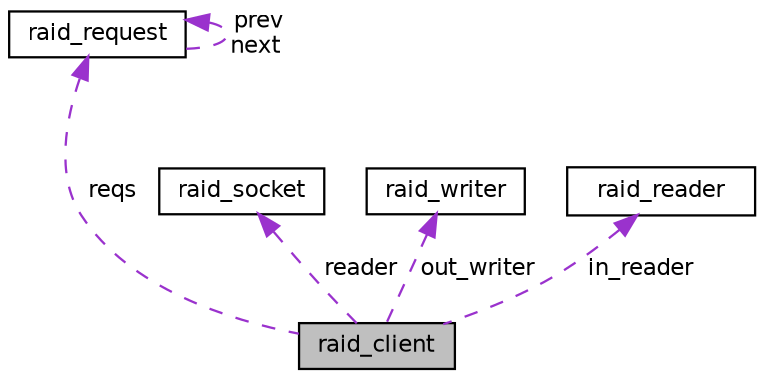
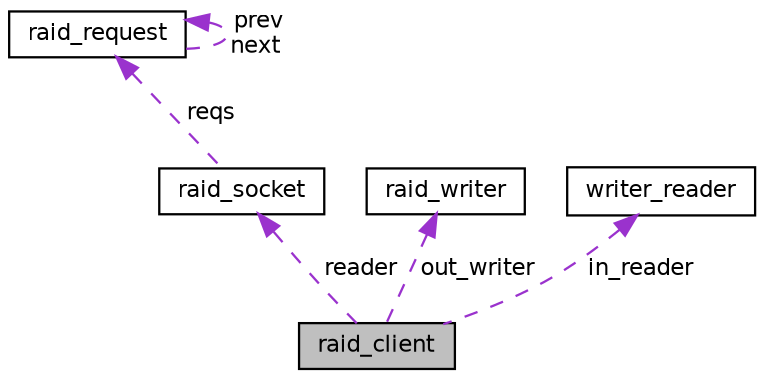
(661, 191) -> (661, 191)
(119, 257) -> (177, 121)
